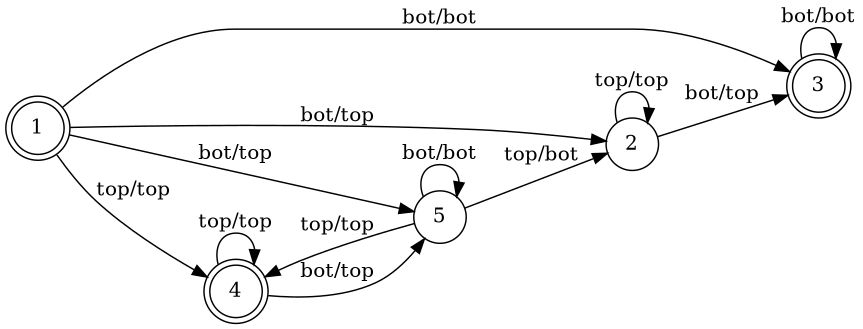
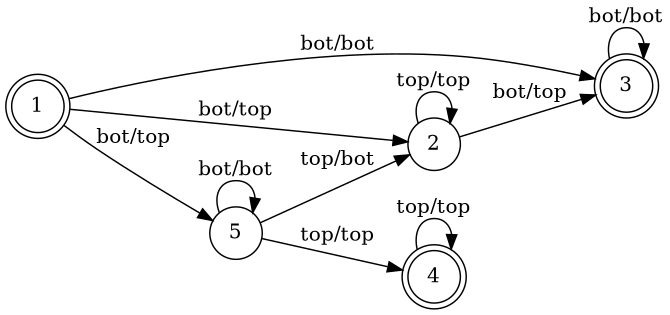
(119, 220) -> none
(348, 292) -> none
